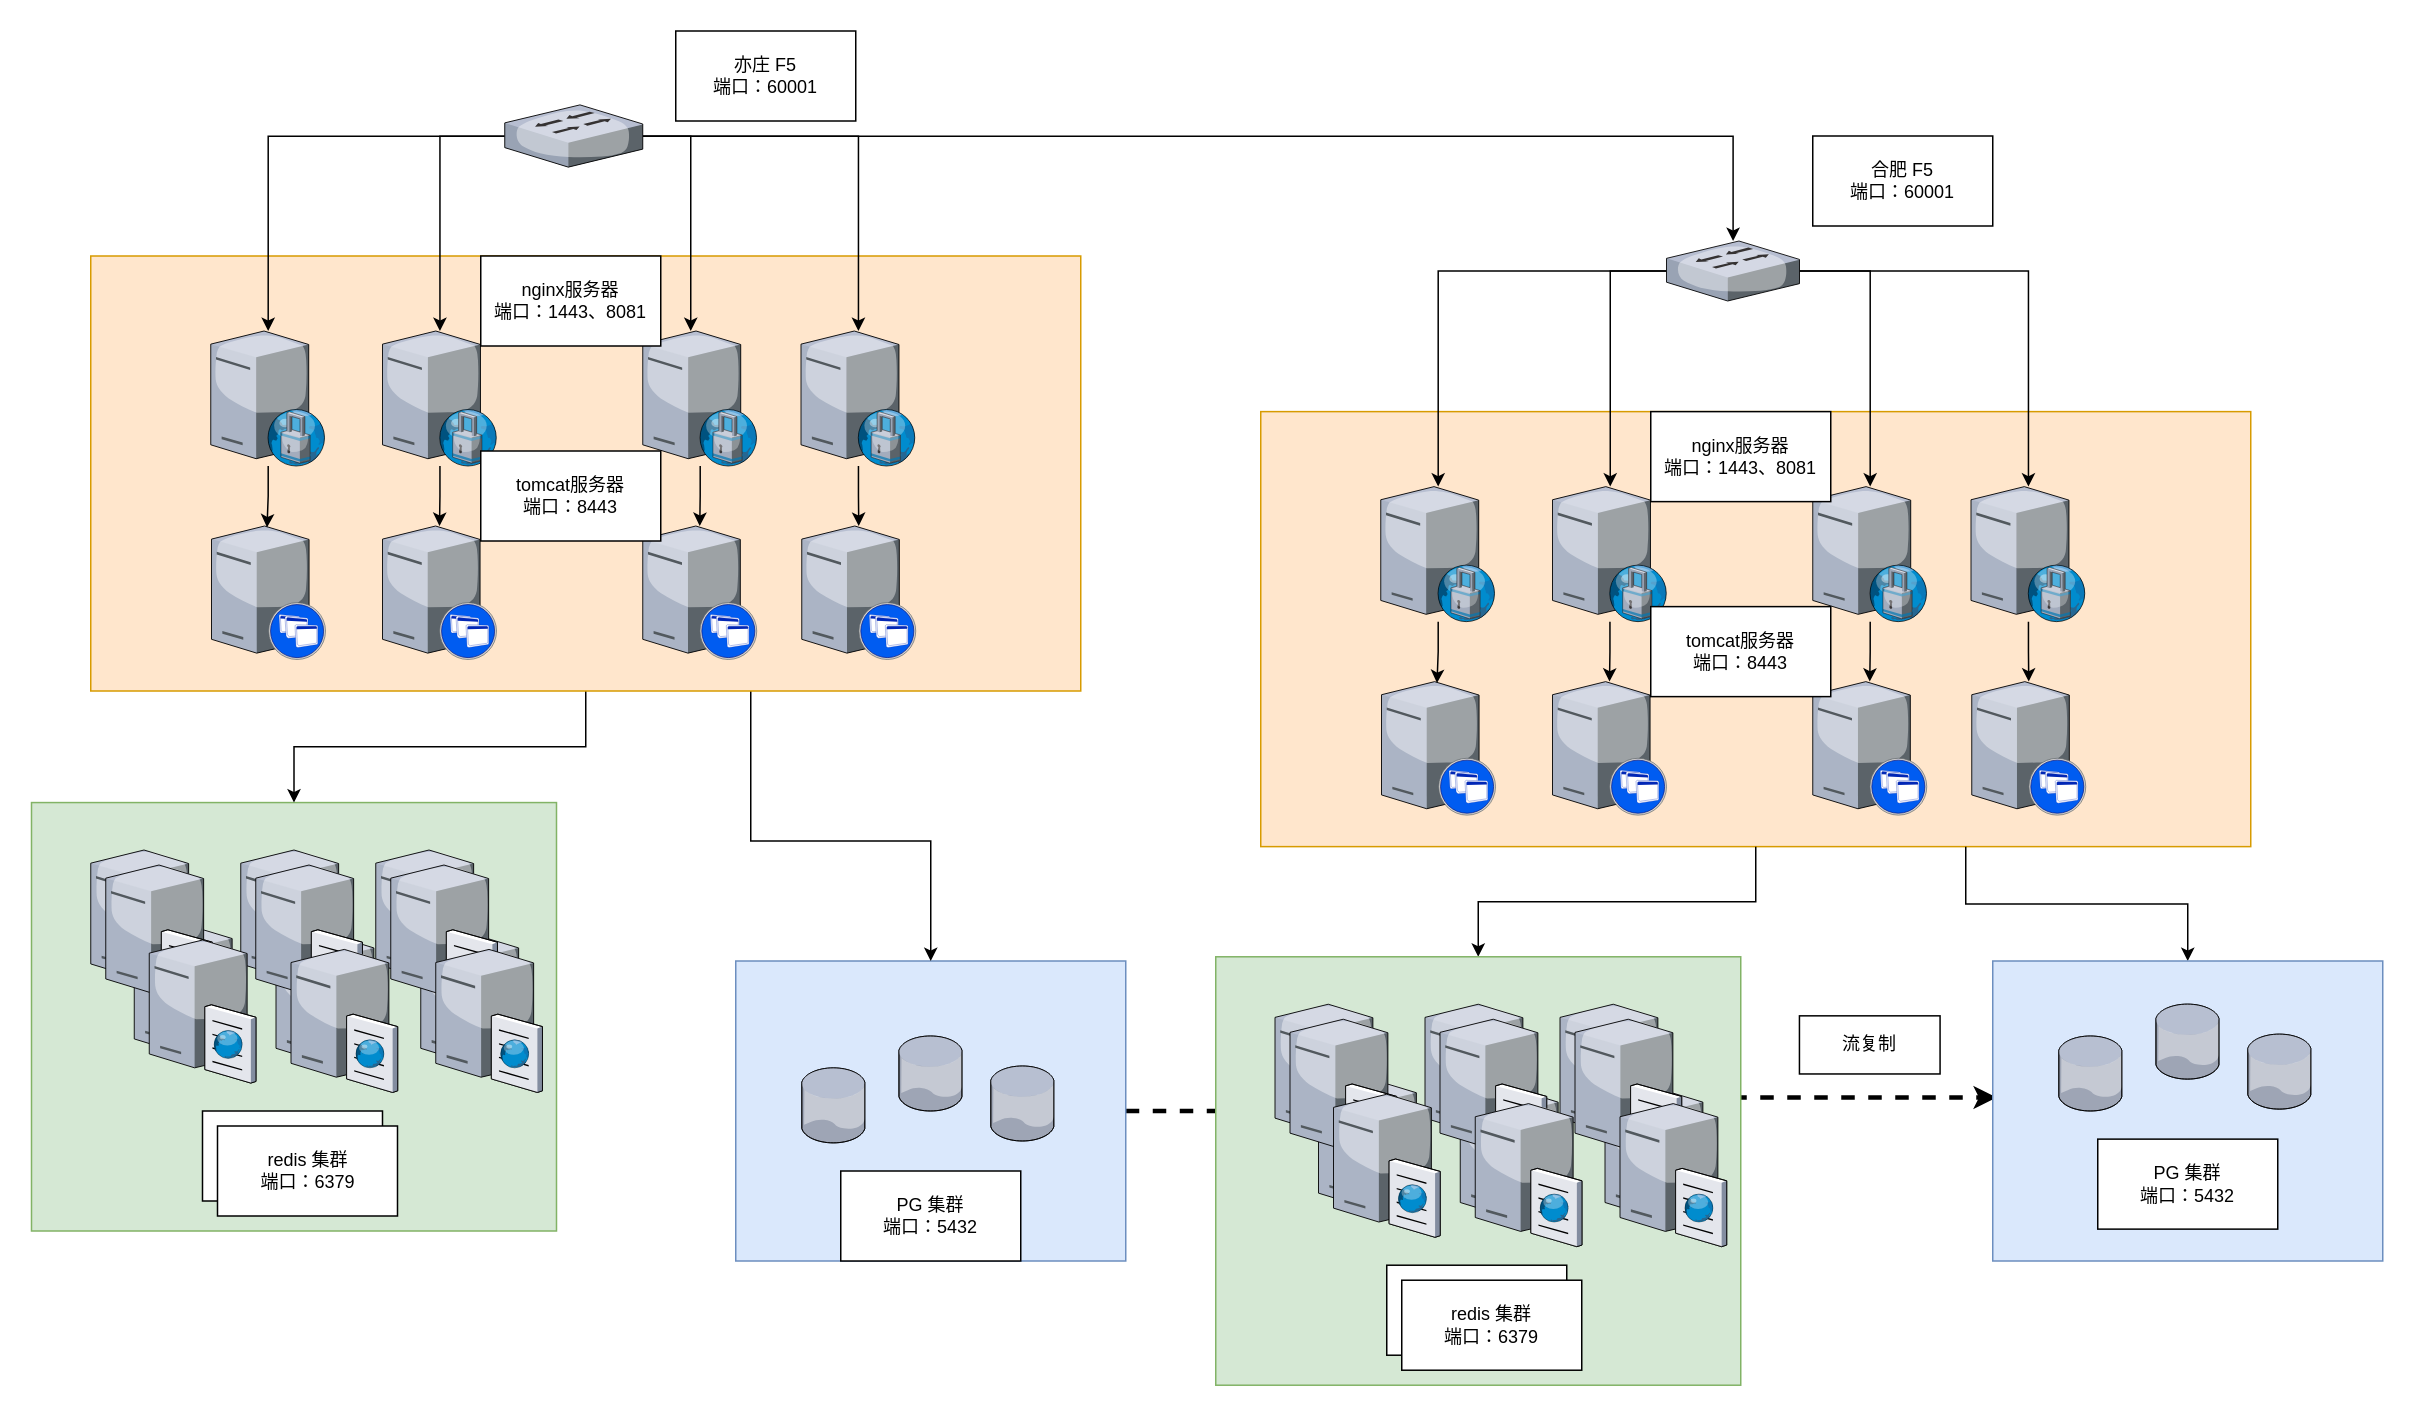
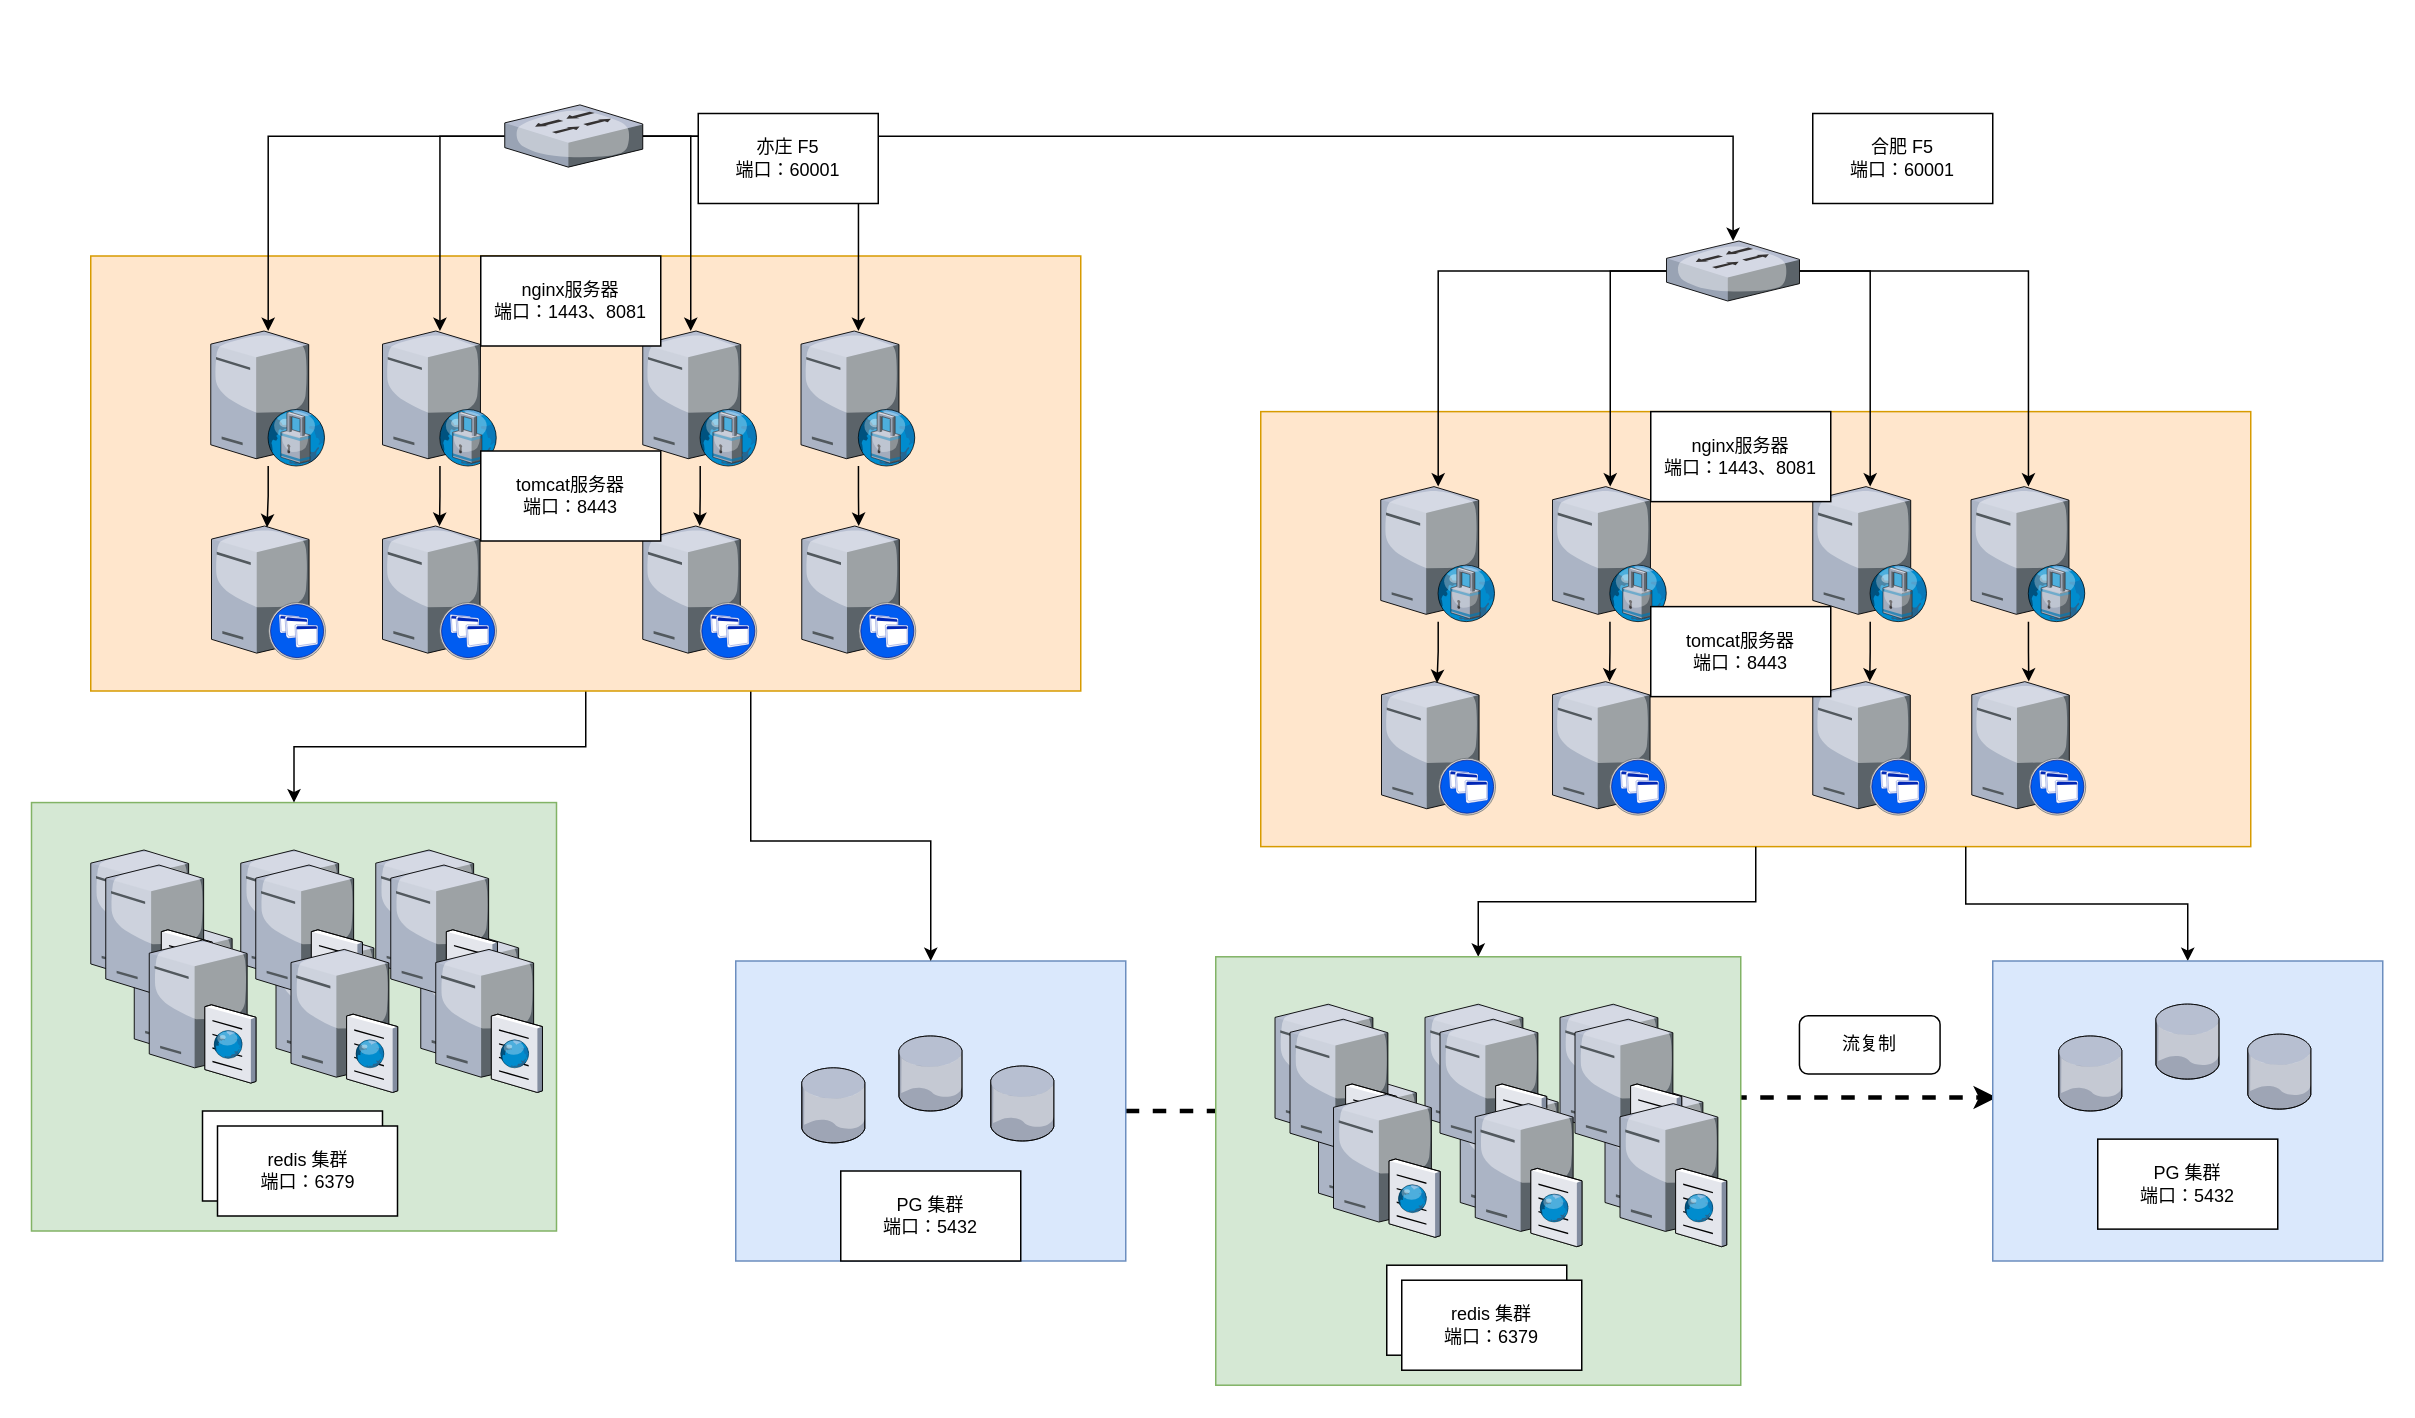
(766, 76) -> (788, 158)
(1903, 181) -> (1903, 158)
(1870, 1045) -> (1870, 1045)
